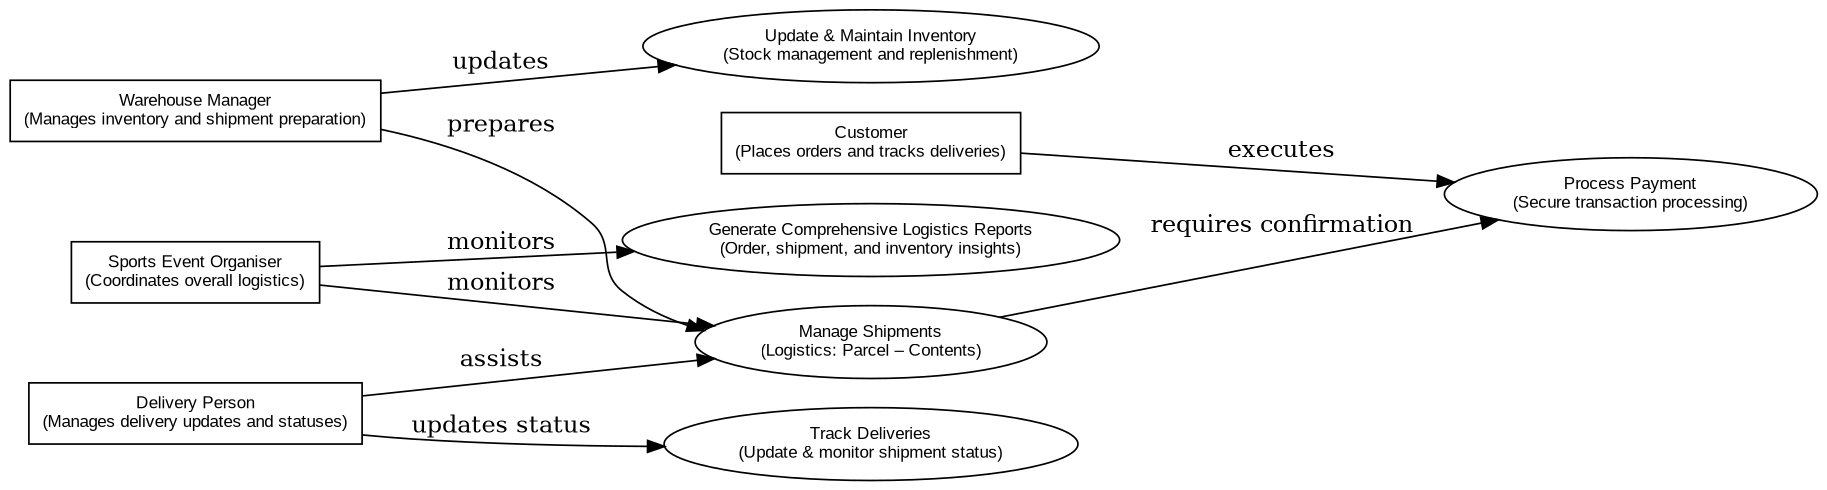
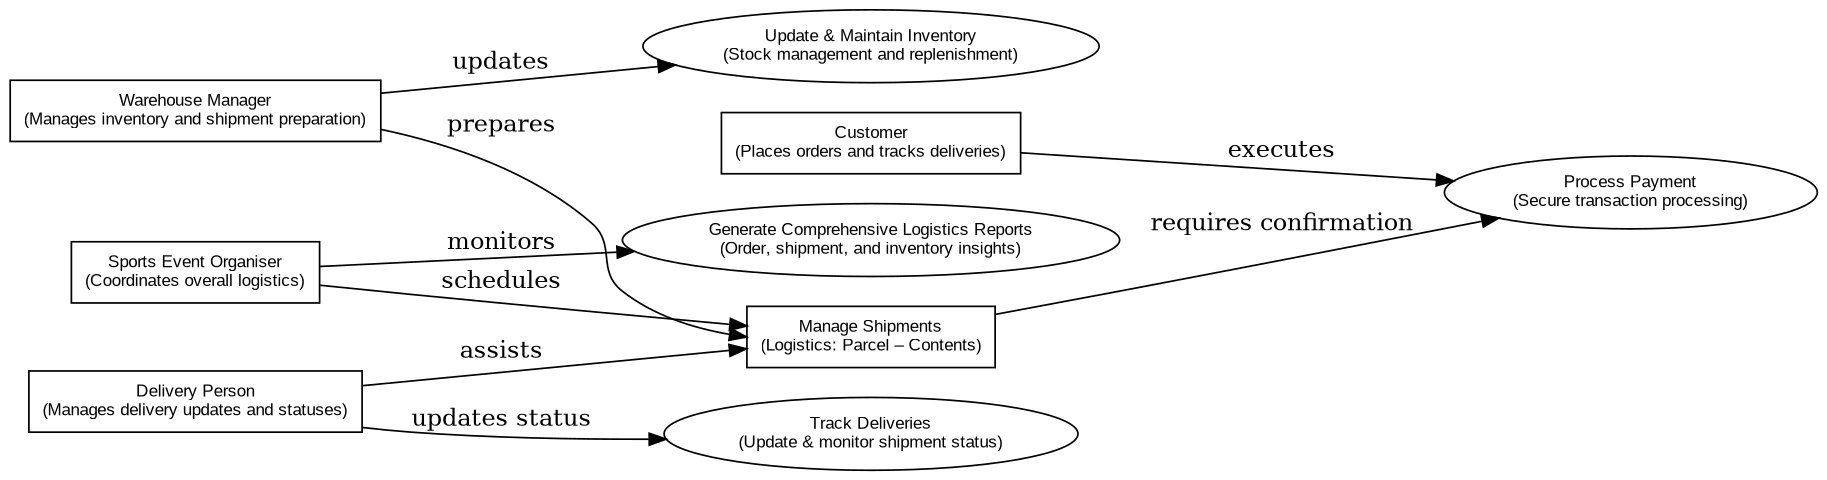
(502, 283) -> (502, 282)
(871, 342) -> (871, 337)
